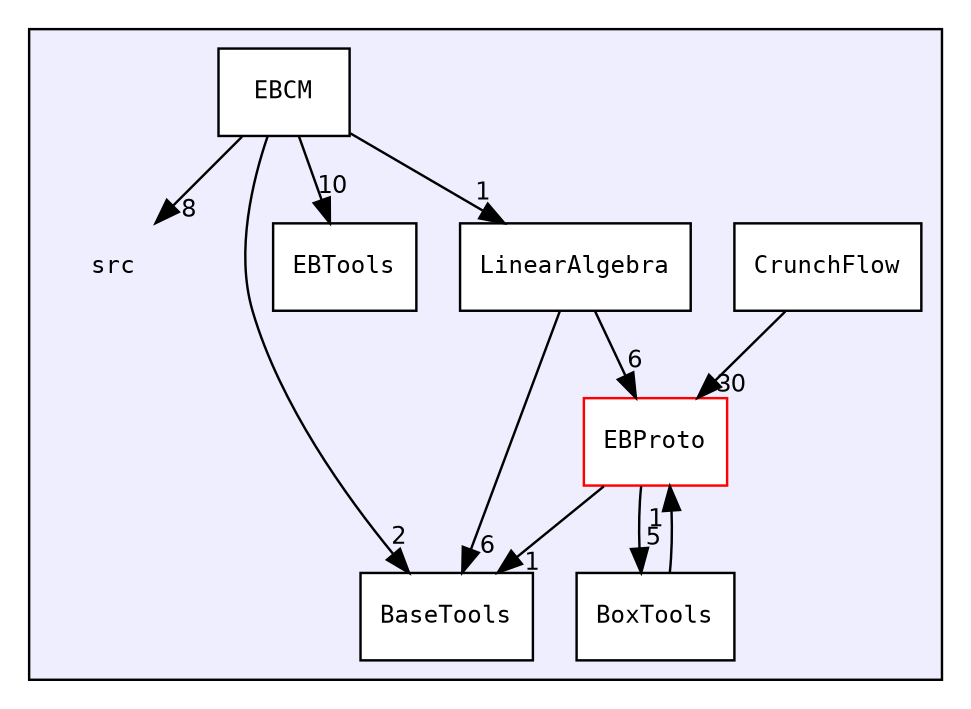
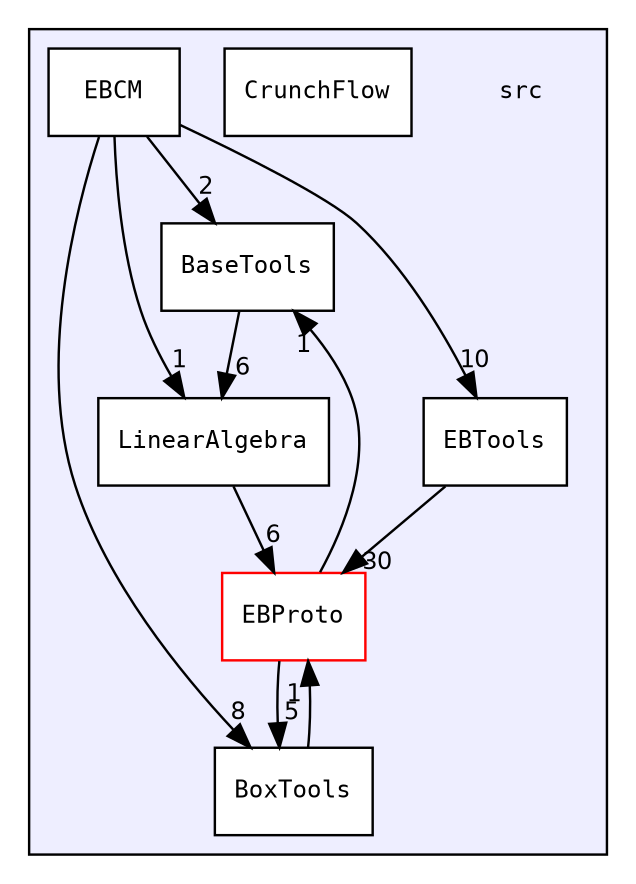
(208, 171) -> (68, 456)
(750, 346) -> (404, 521)
(515, 430) -> (233, 343)
